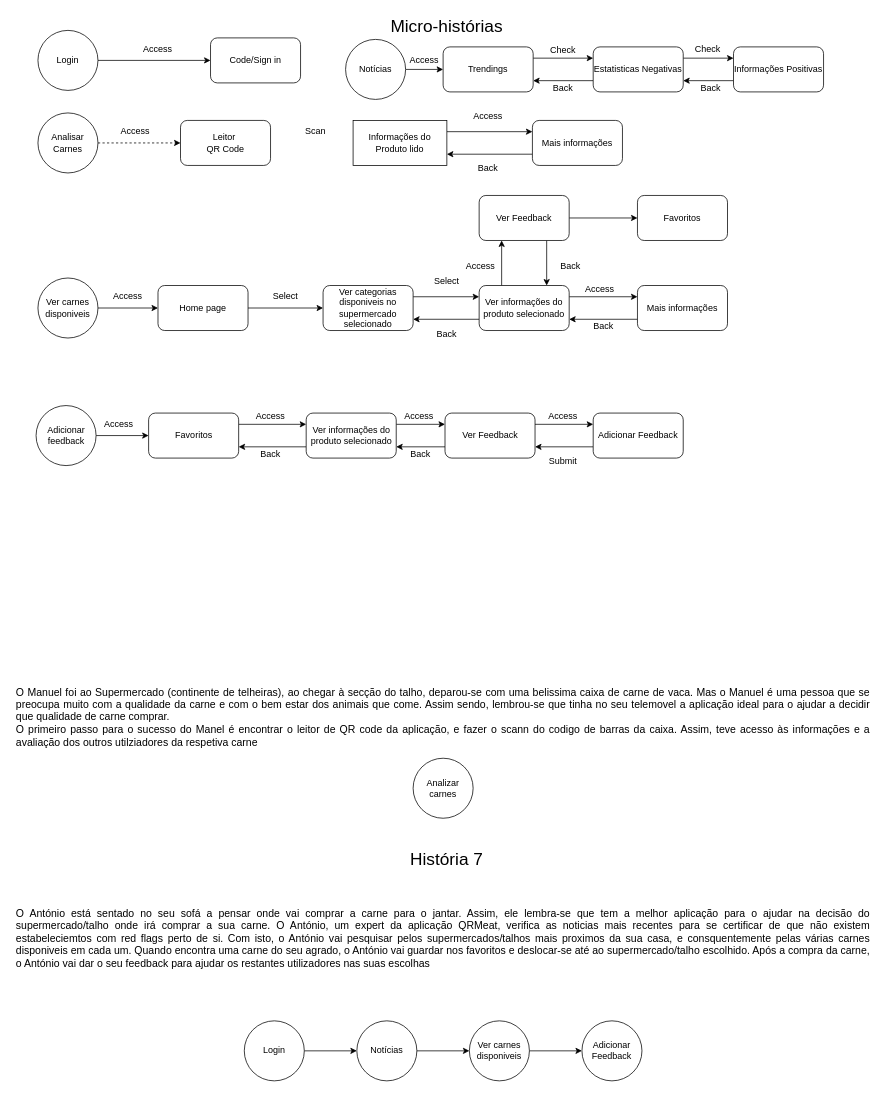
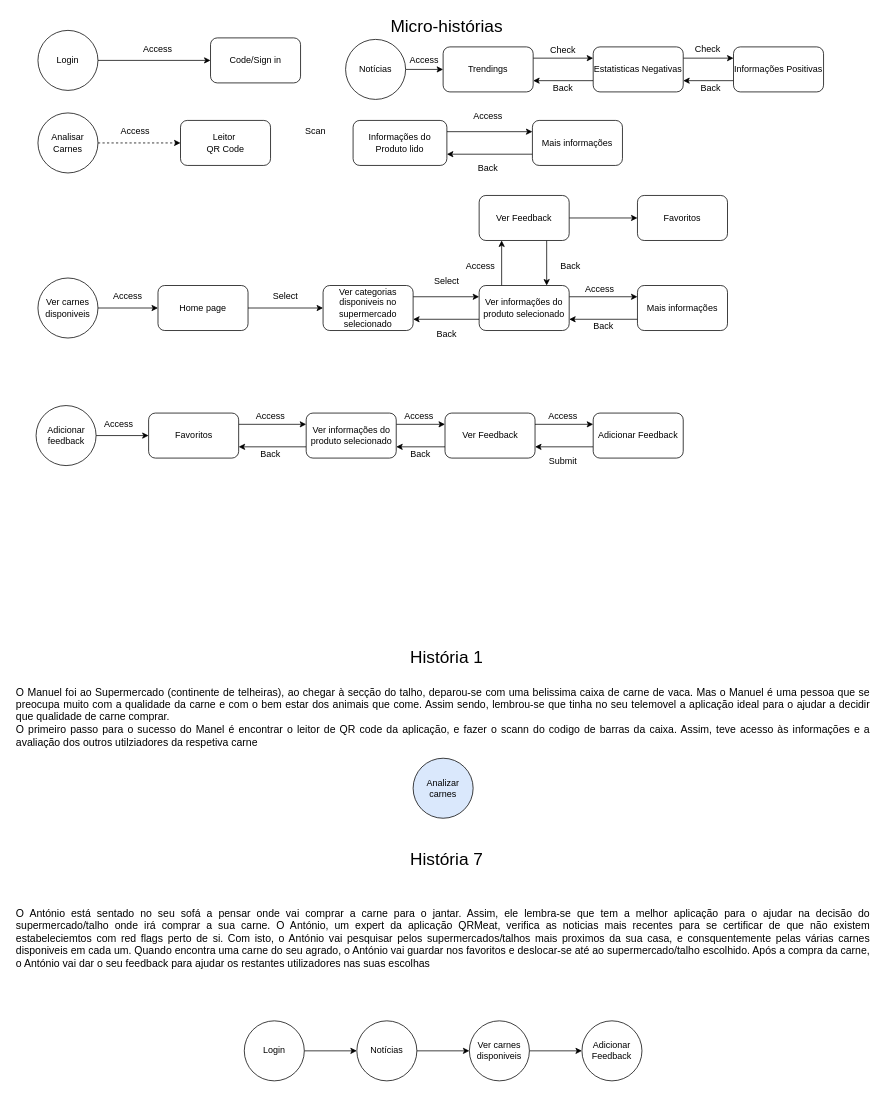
(400, 143) -> (400, 143)
none -> (447, 657)
(443, 788) -> (443, 788)
